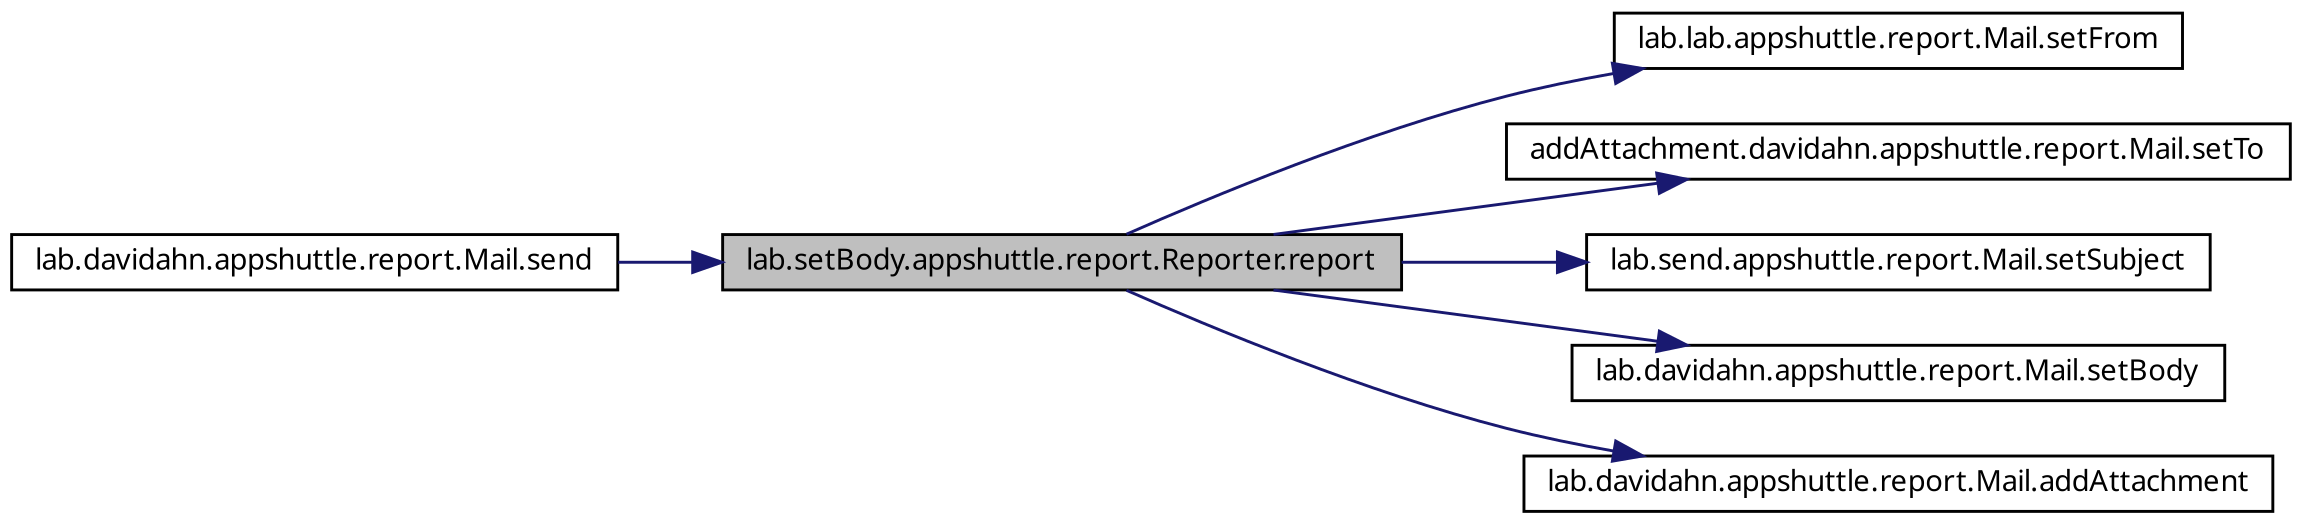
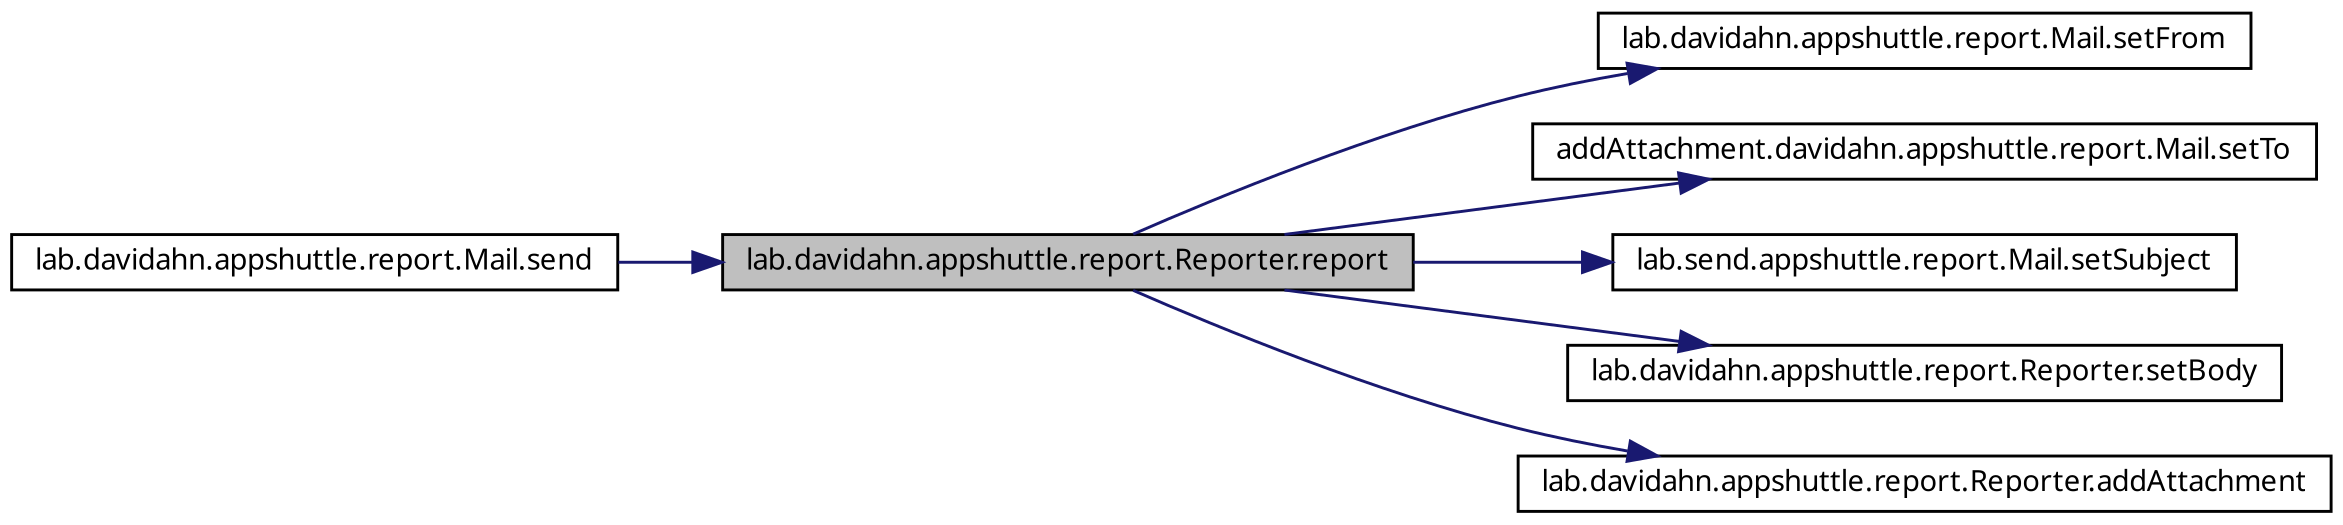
(1898, 41) -> (1925, 41)
(1062, 262) -> (1068, 262)
(1898, 373) -> (1925, 373)
(1898, 484) -> (1925, 484)
